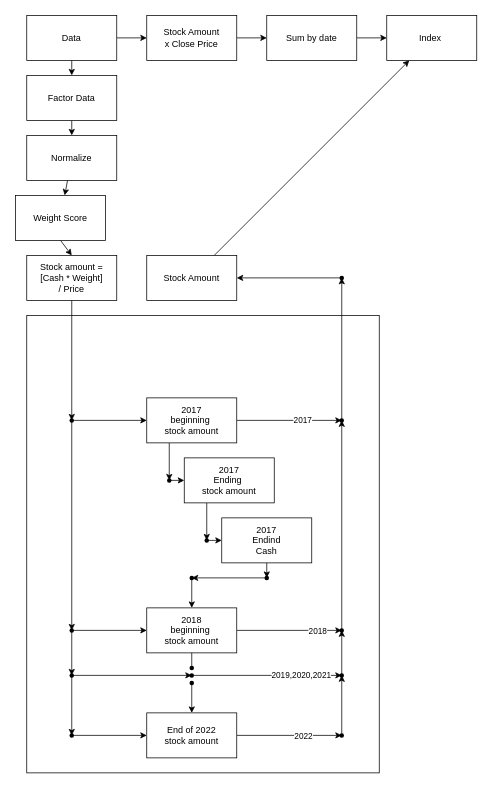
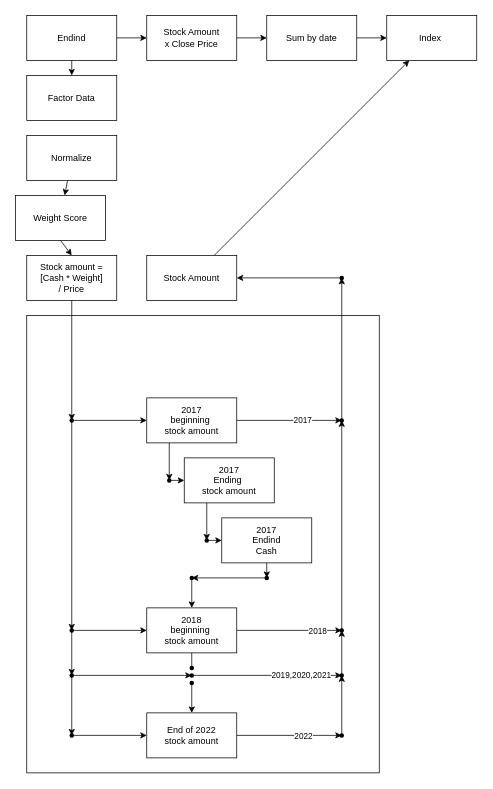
(72, 38) -> (72, 38)
(72, 125) -> none
